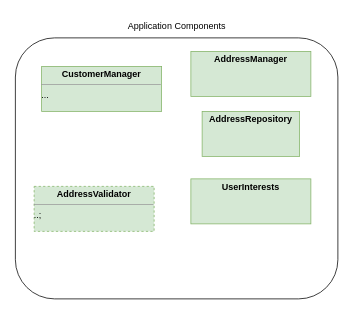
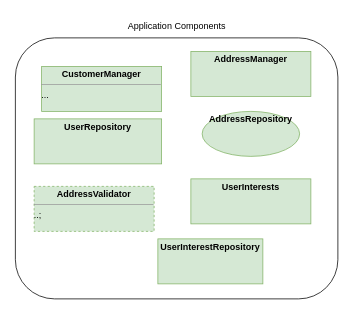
(251, 134) -> (251, 134)
none -> (98, 141)
none -> (210, 261)
